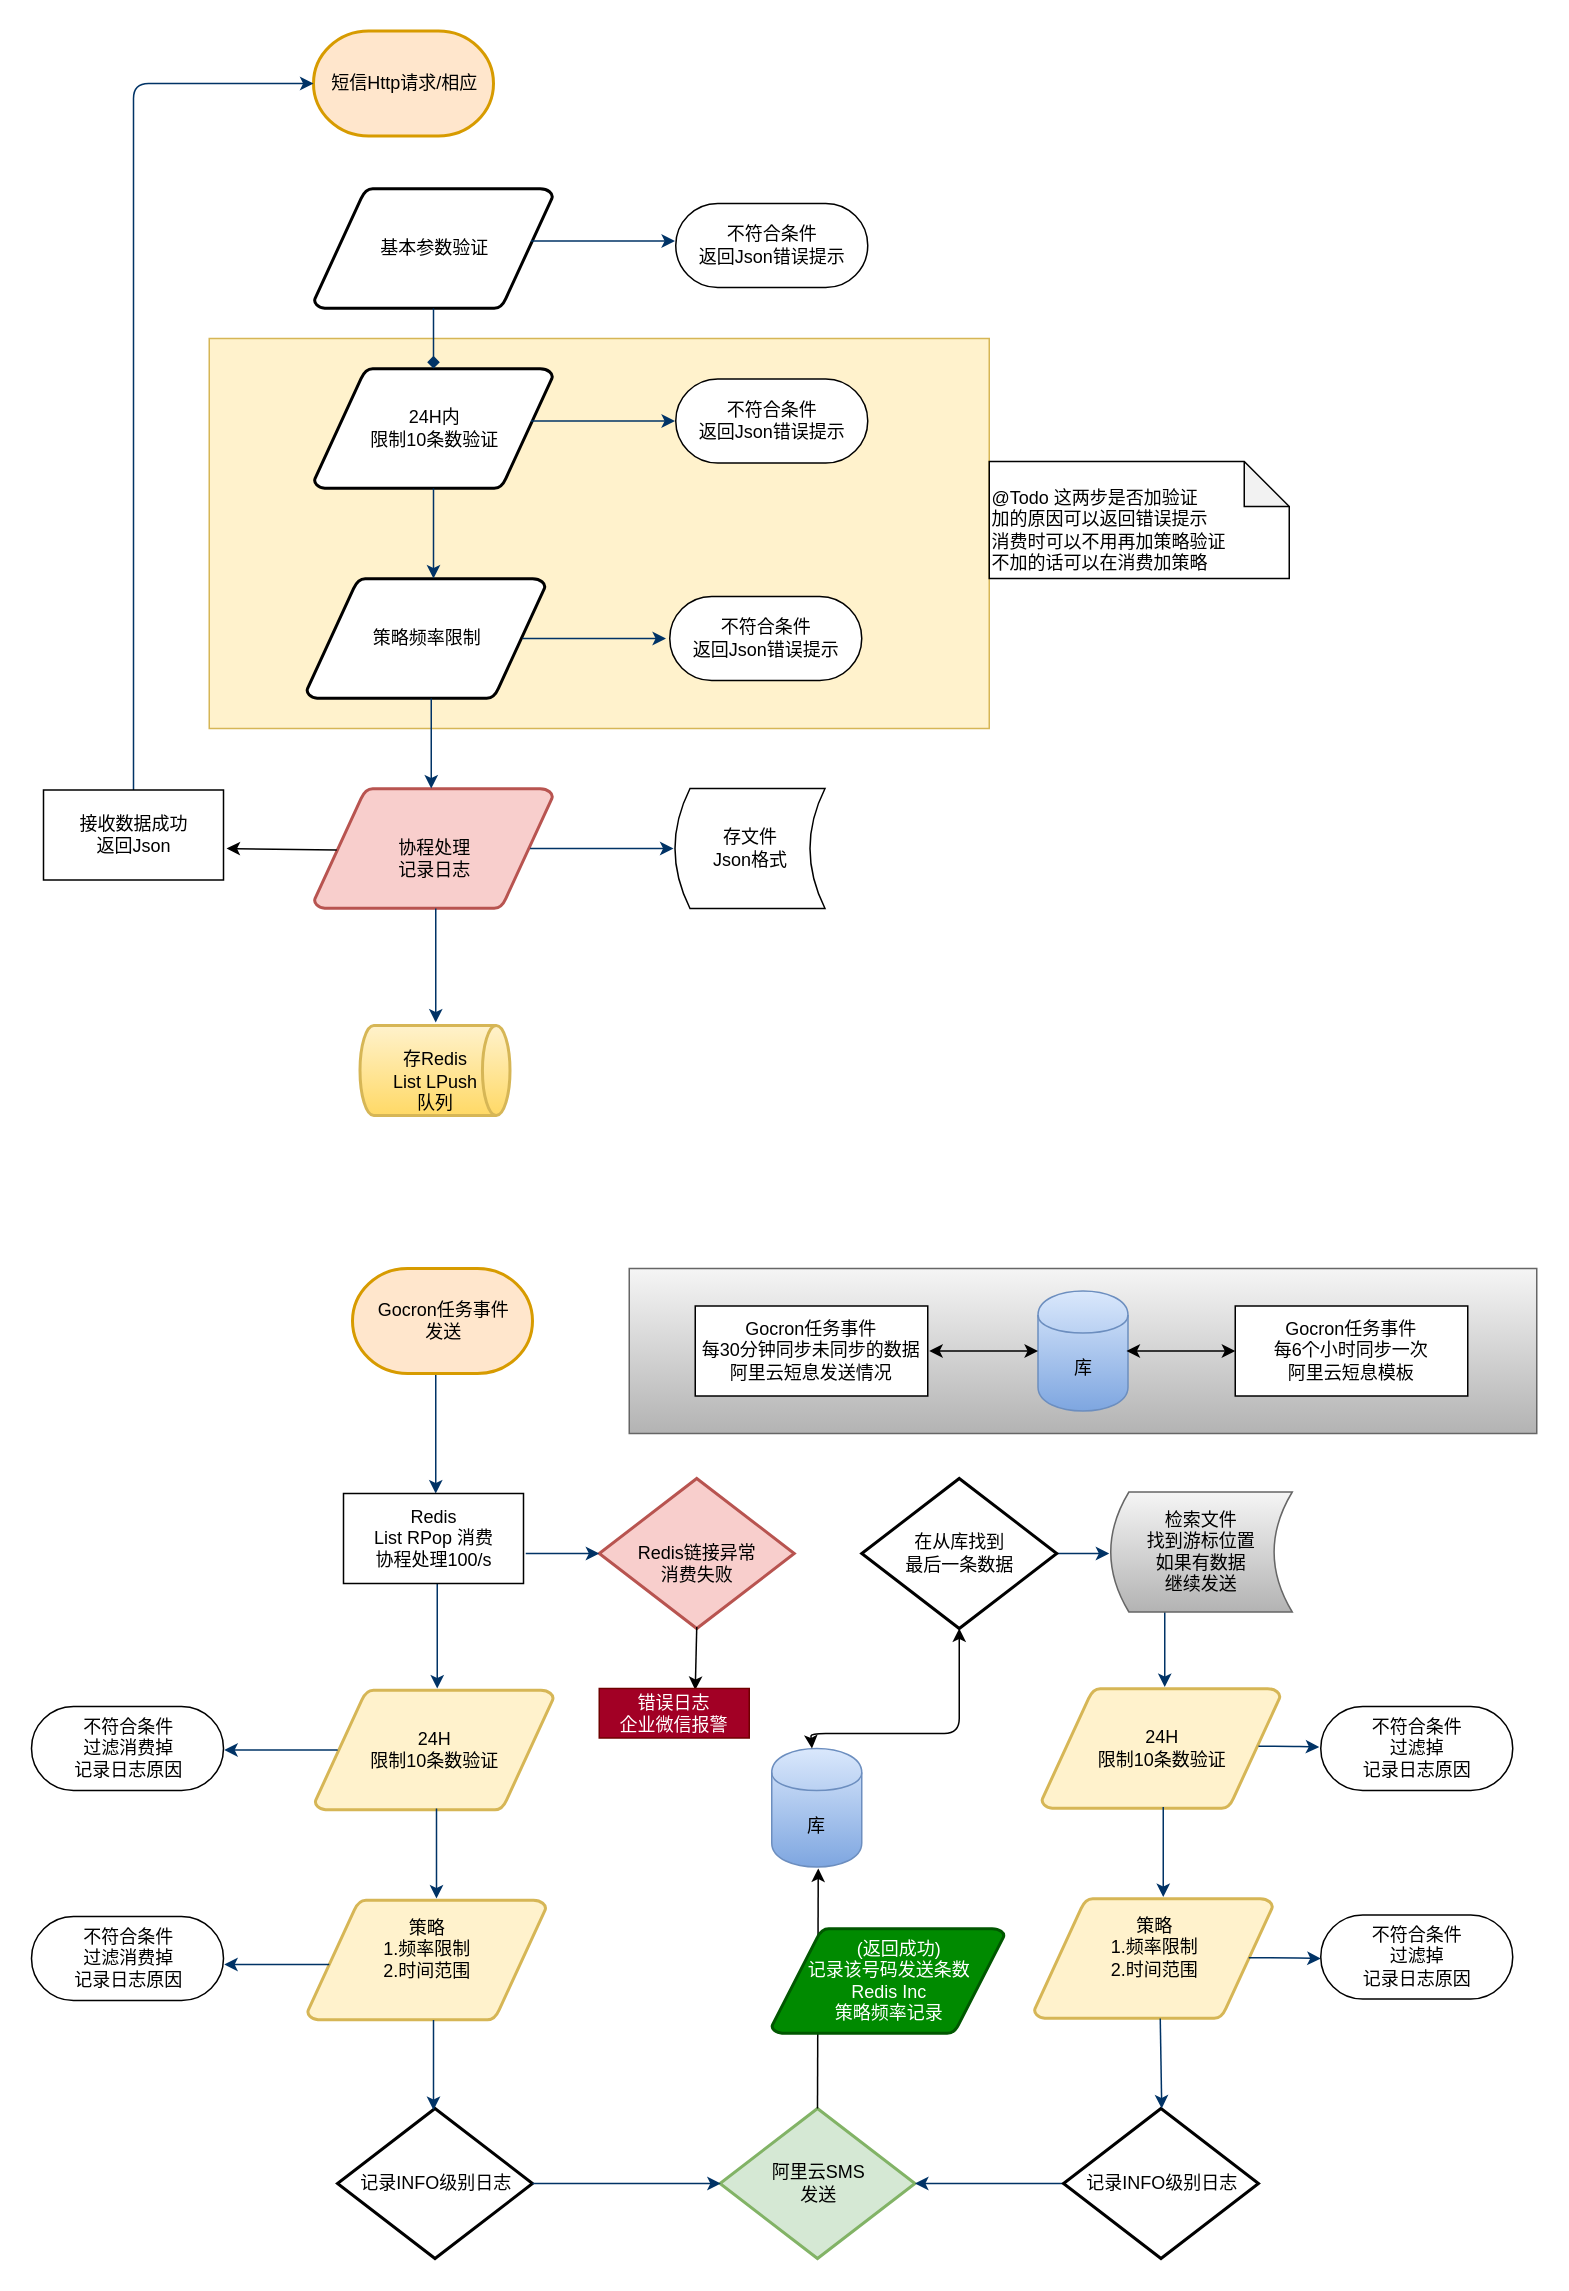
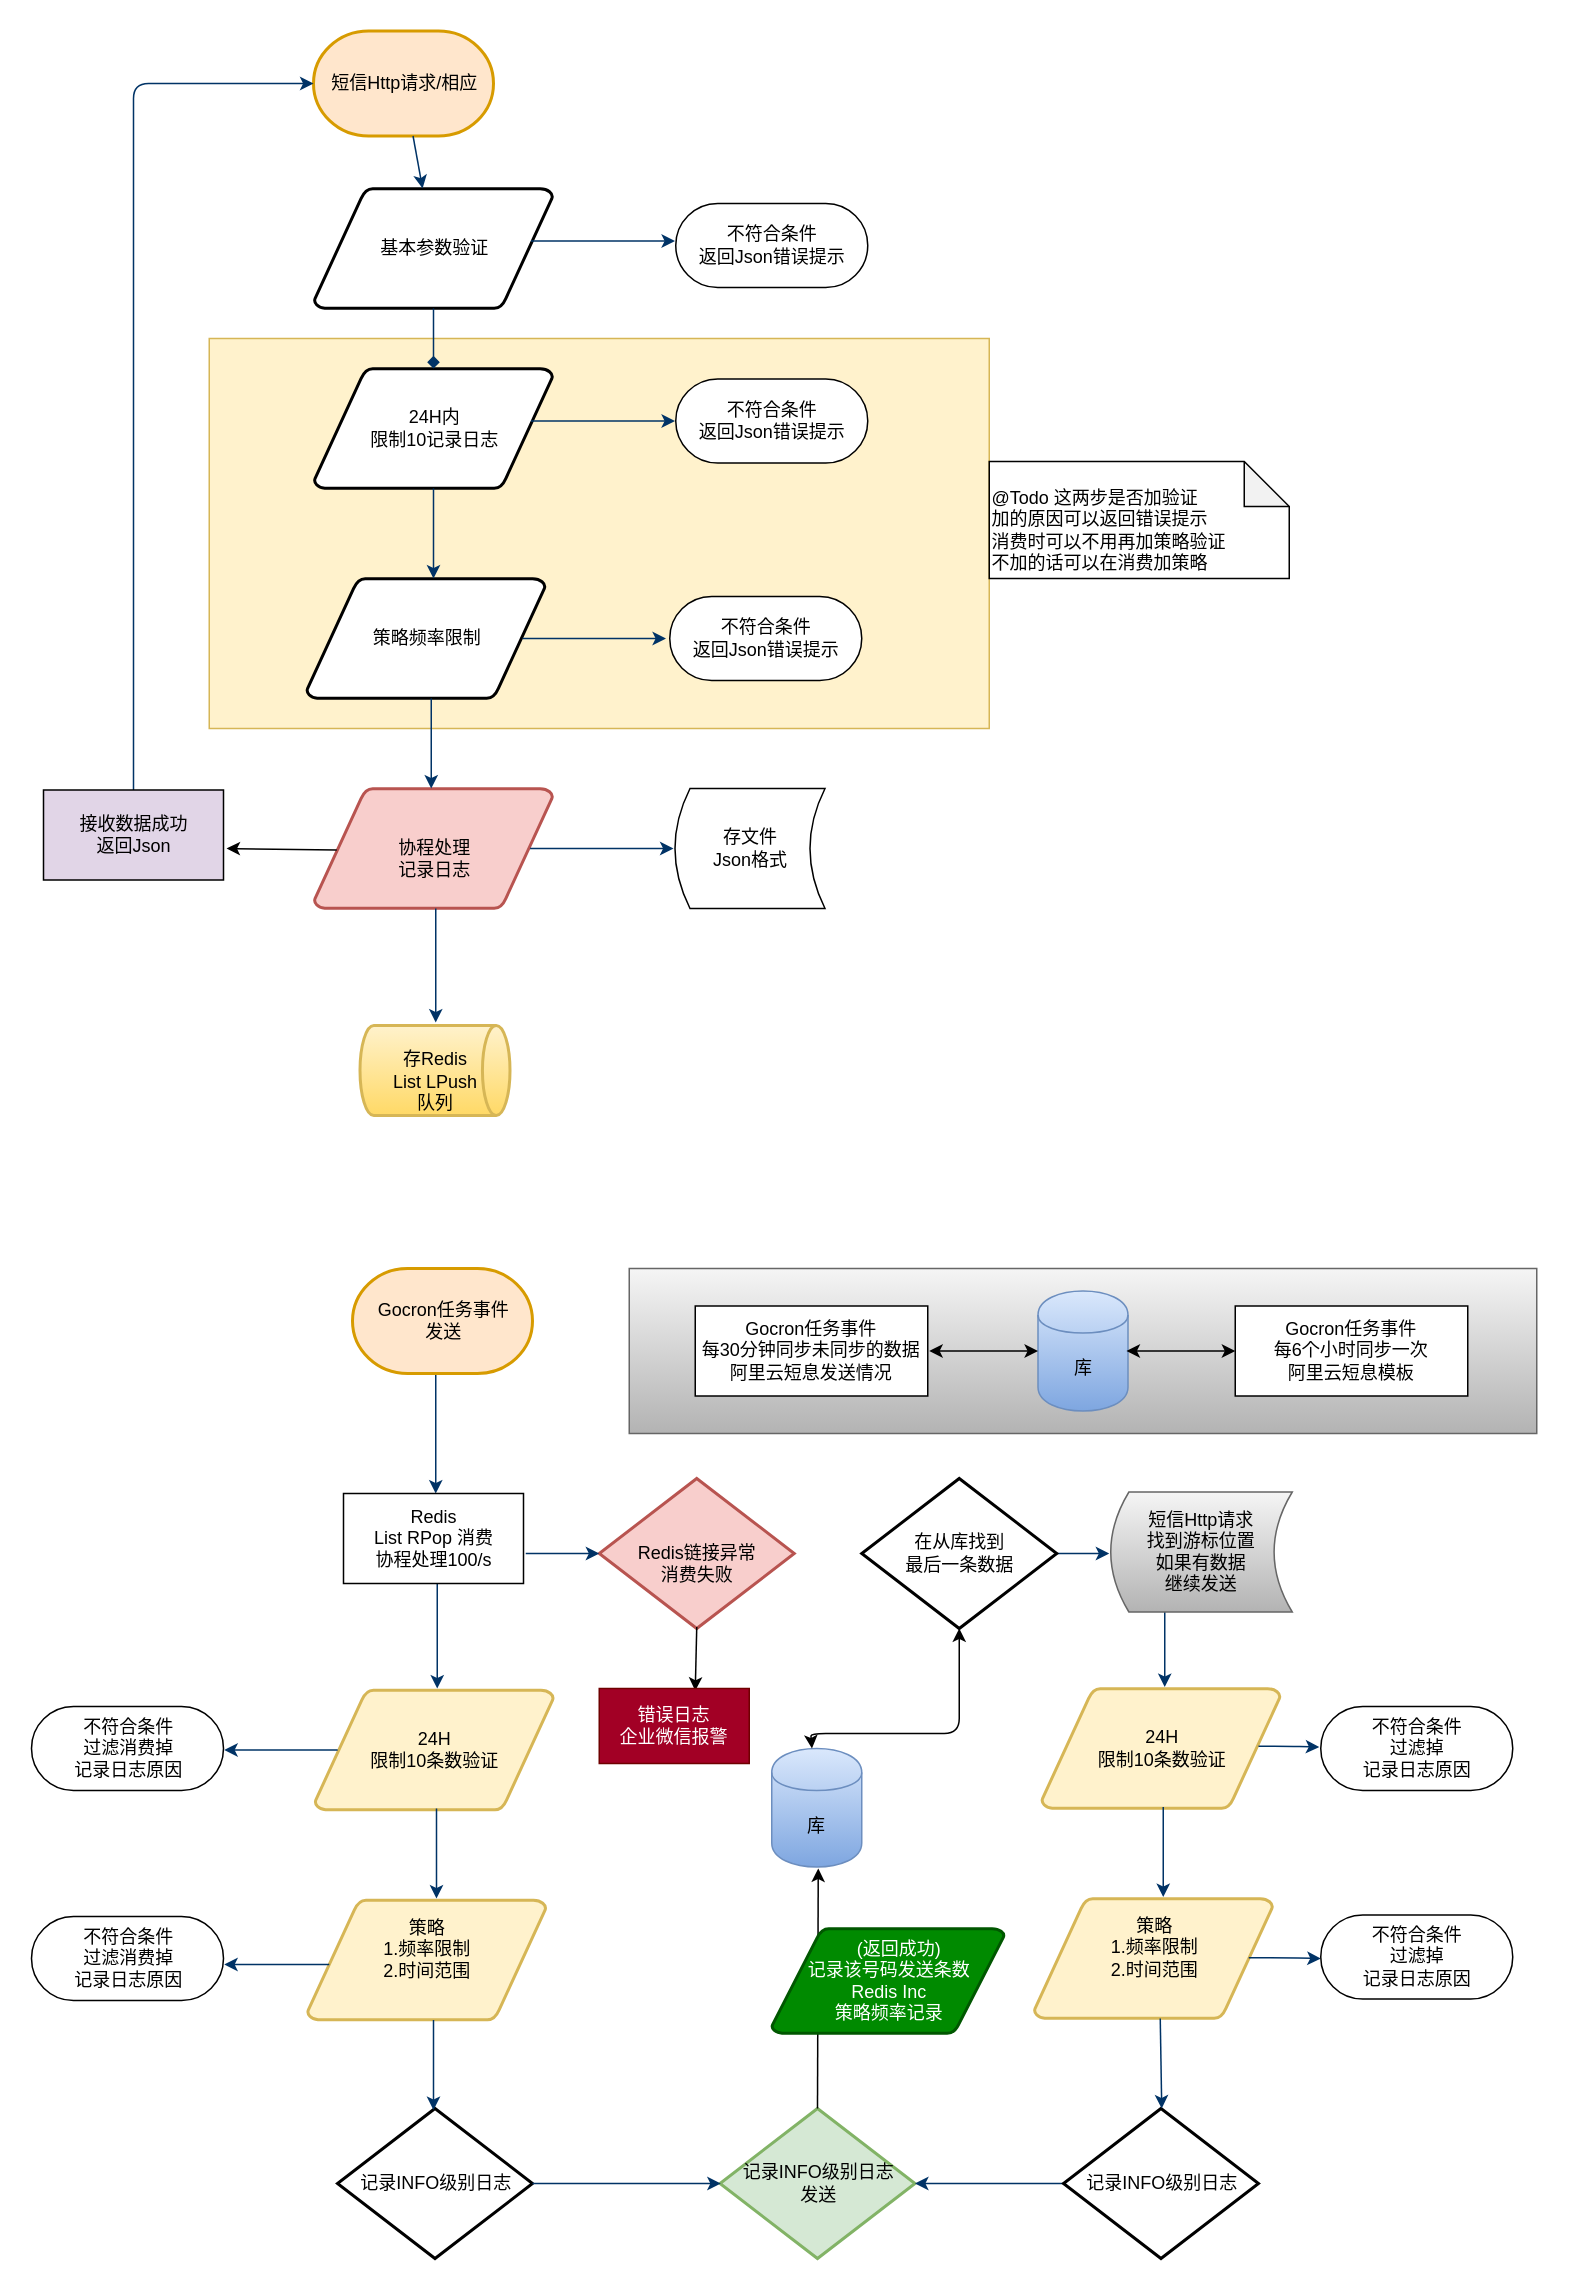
none -> (417, 157)
(435, 428) -> (435, 428)
(134, 835) -> (134, 835)
(1202, 1552) -> (1202, 1552)
(674, 1713) -> (674, 1726)
(819, 2183) -> (819, 2183)
